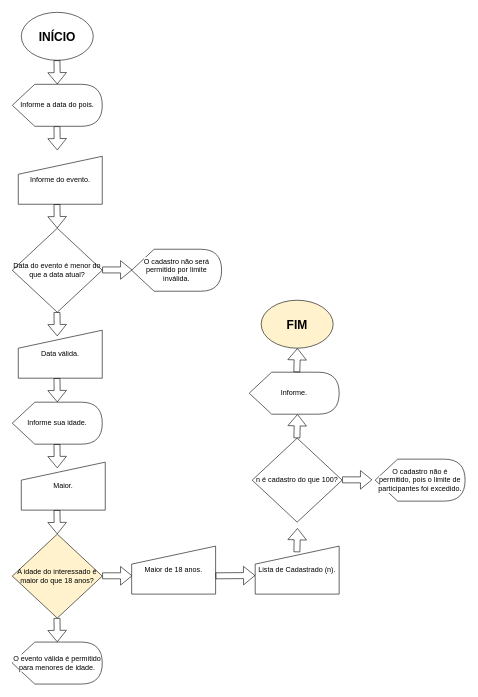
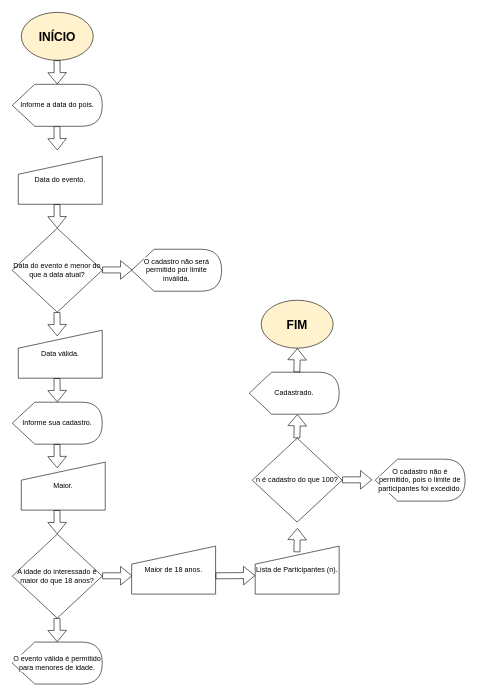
(57, 36) -> (57, 36)
(60, 180) -> (60, 180)
(294, 393) -> (294, 393)
(57, 423) -> (57, 423)
(297, 570) -> (297, 570)
(57, 576) -> (57, 576)
